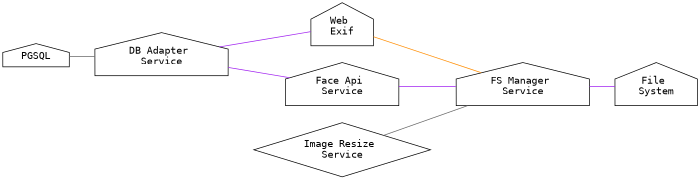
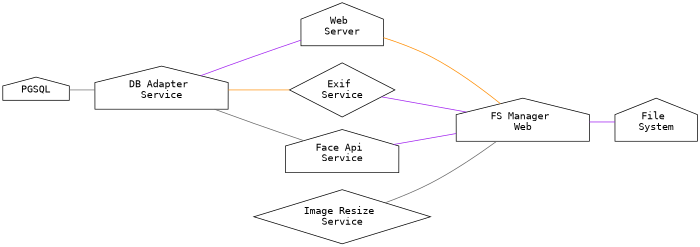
(342, 27) -> (342, 27)
(259, 73) -> (259, 125)
(523, 86) -> (523, 122)
none -> (342, 90)
